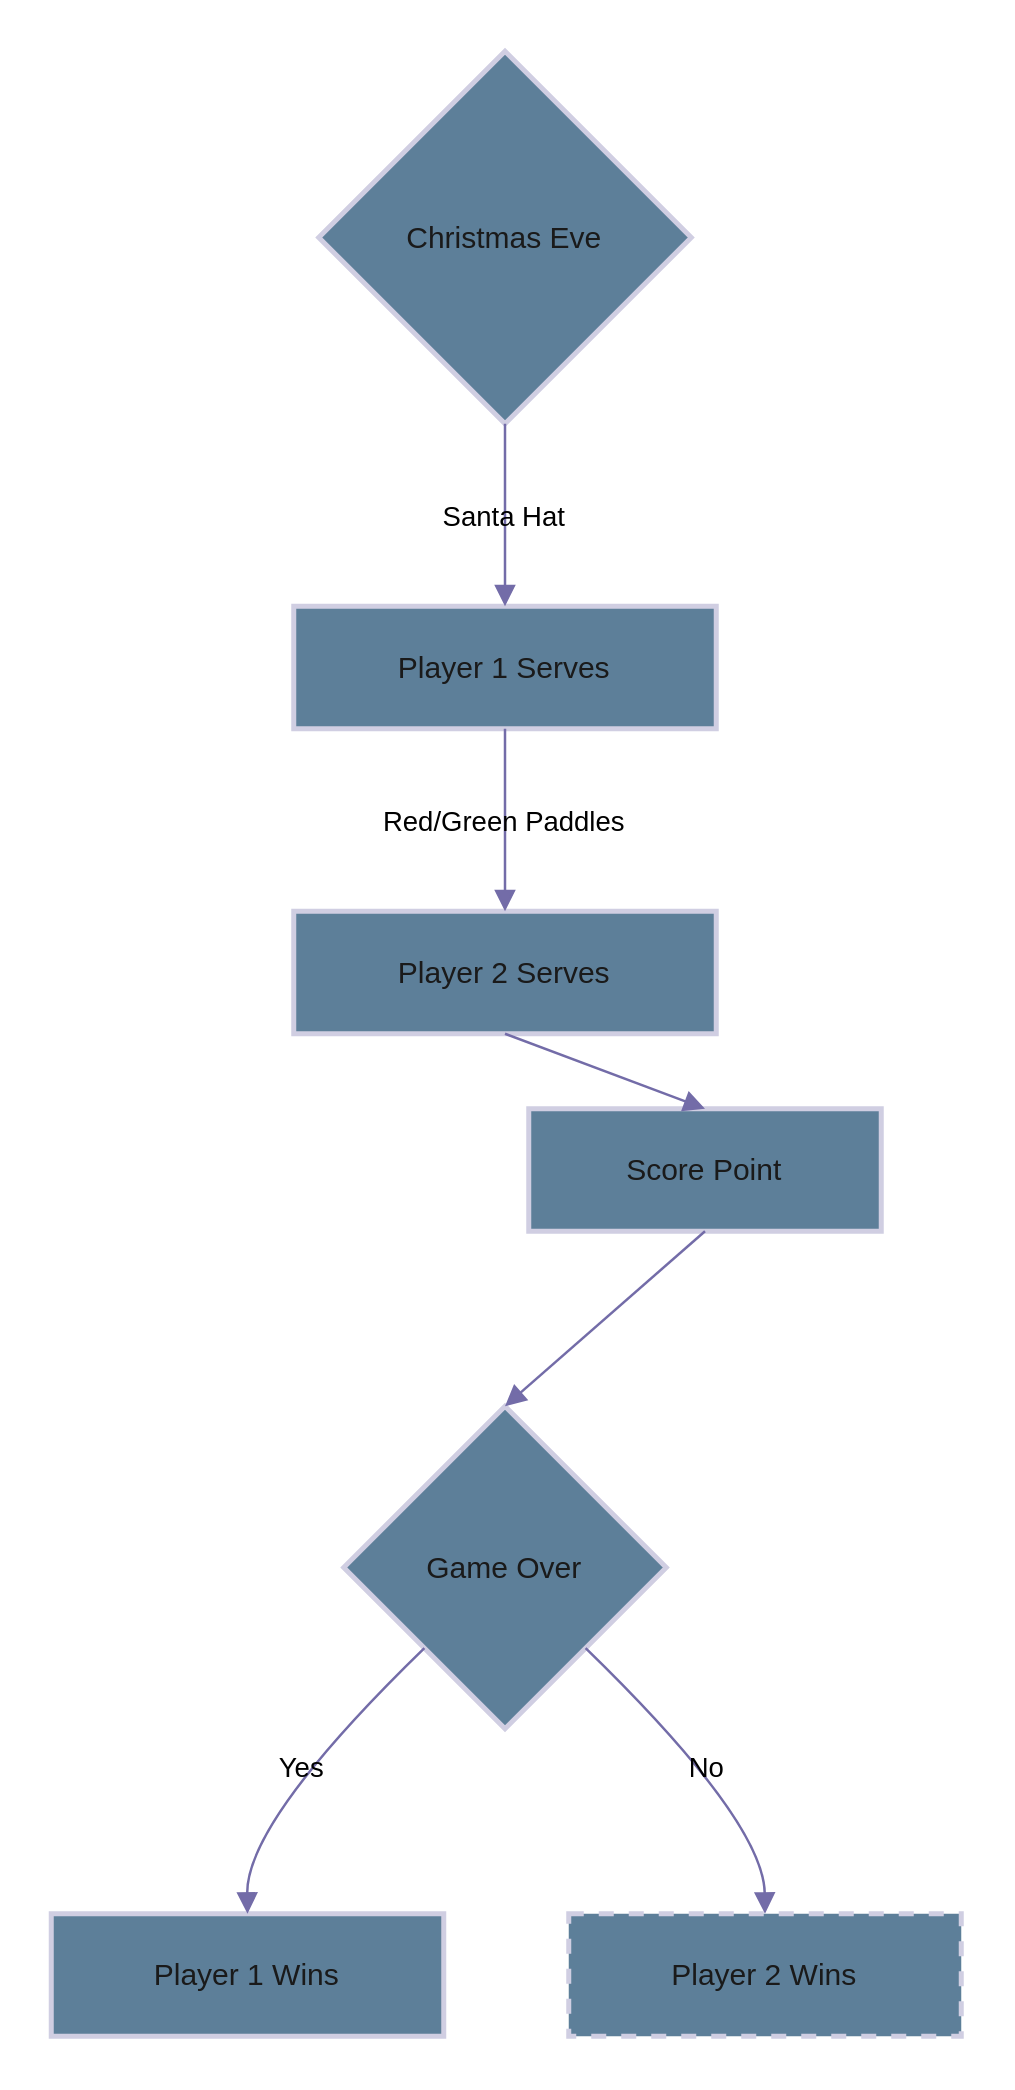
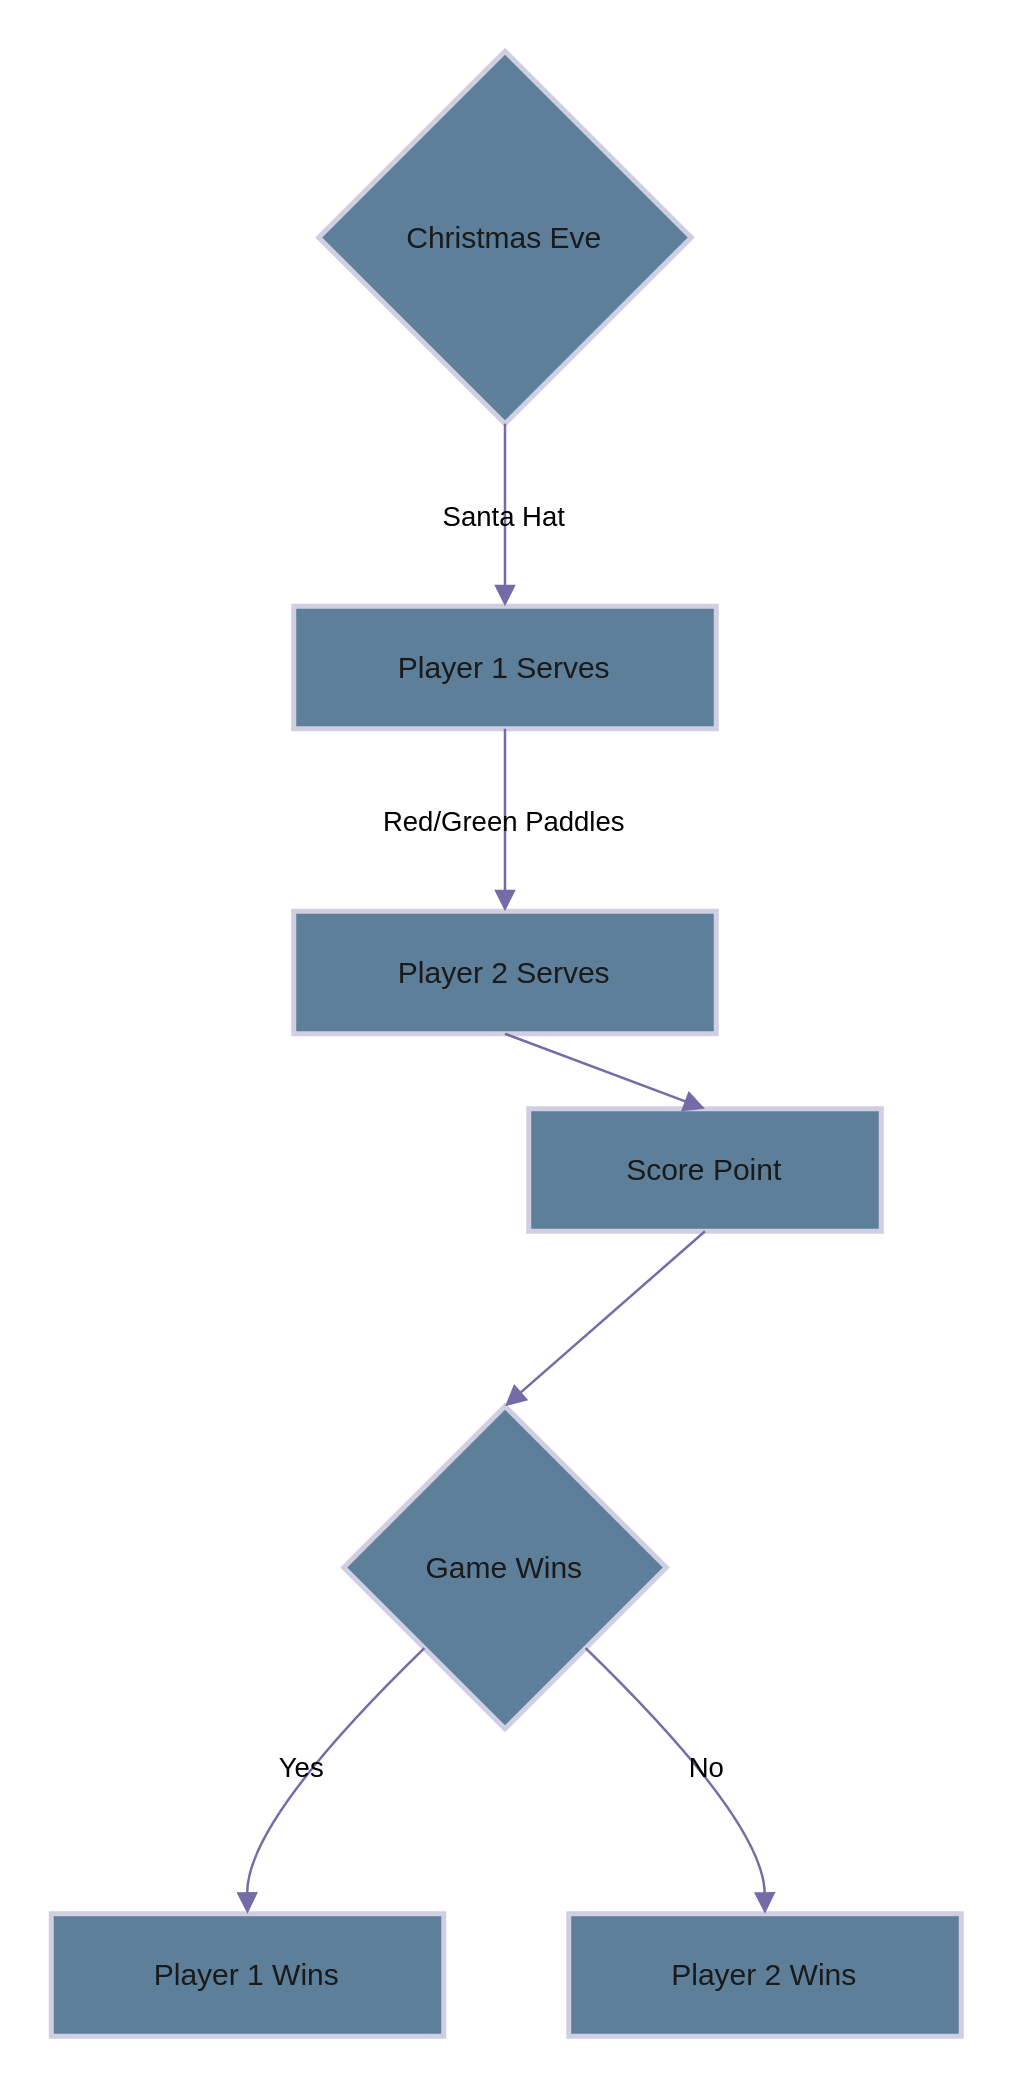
(505, 1569) -> (505, 1569)
(765, 1975) -> (765, 1975)
